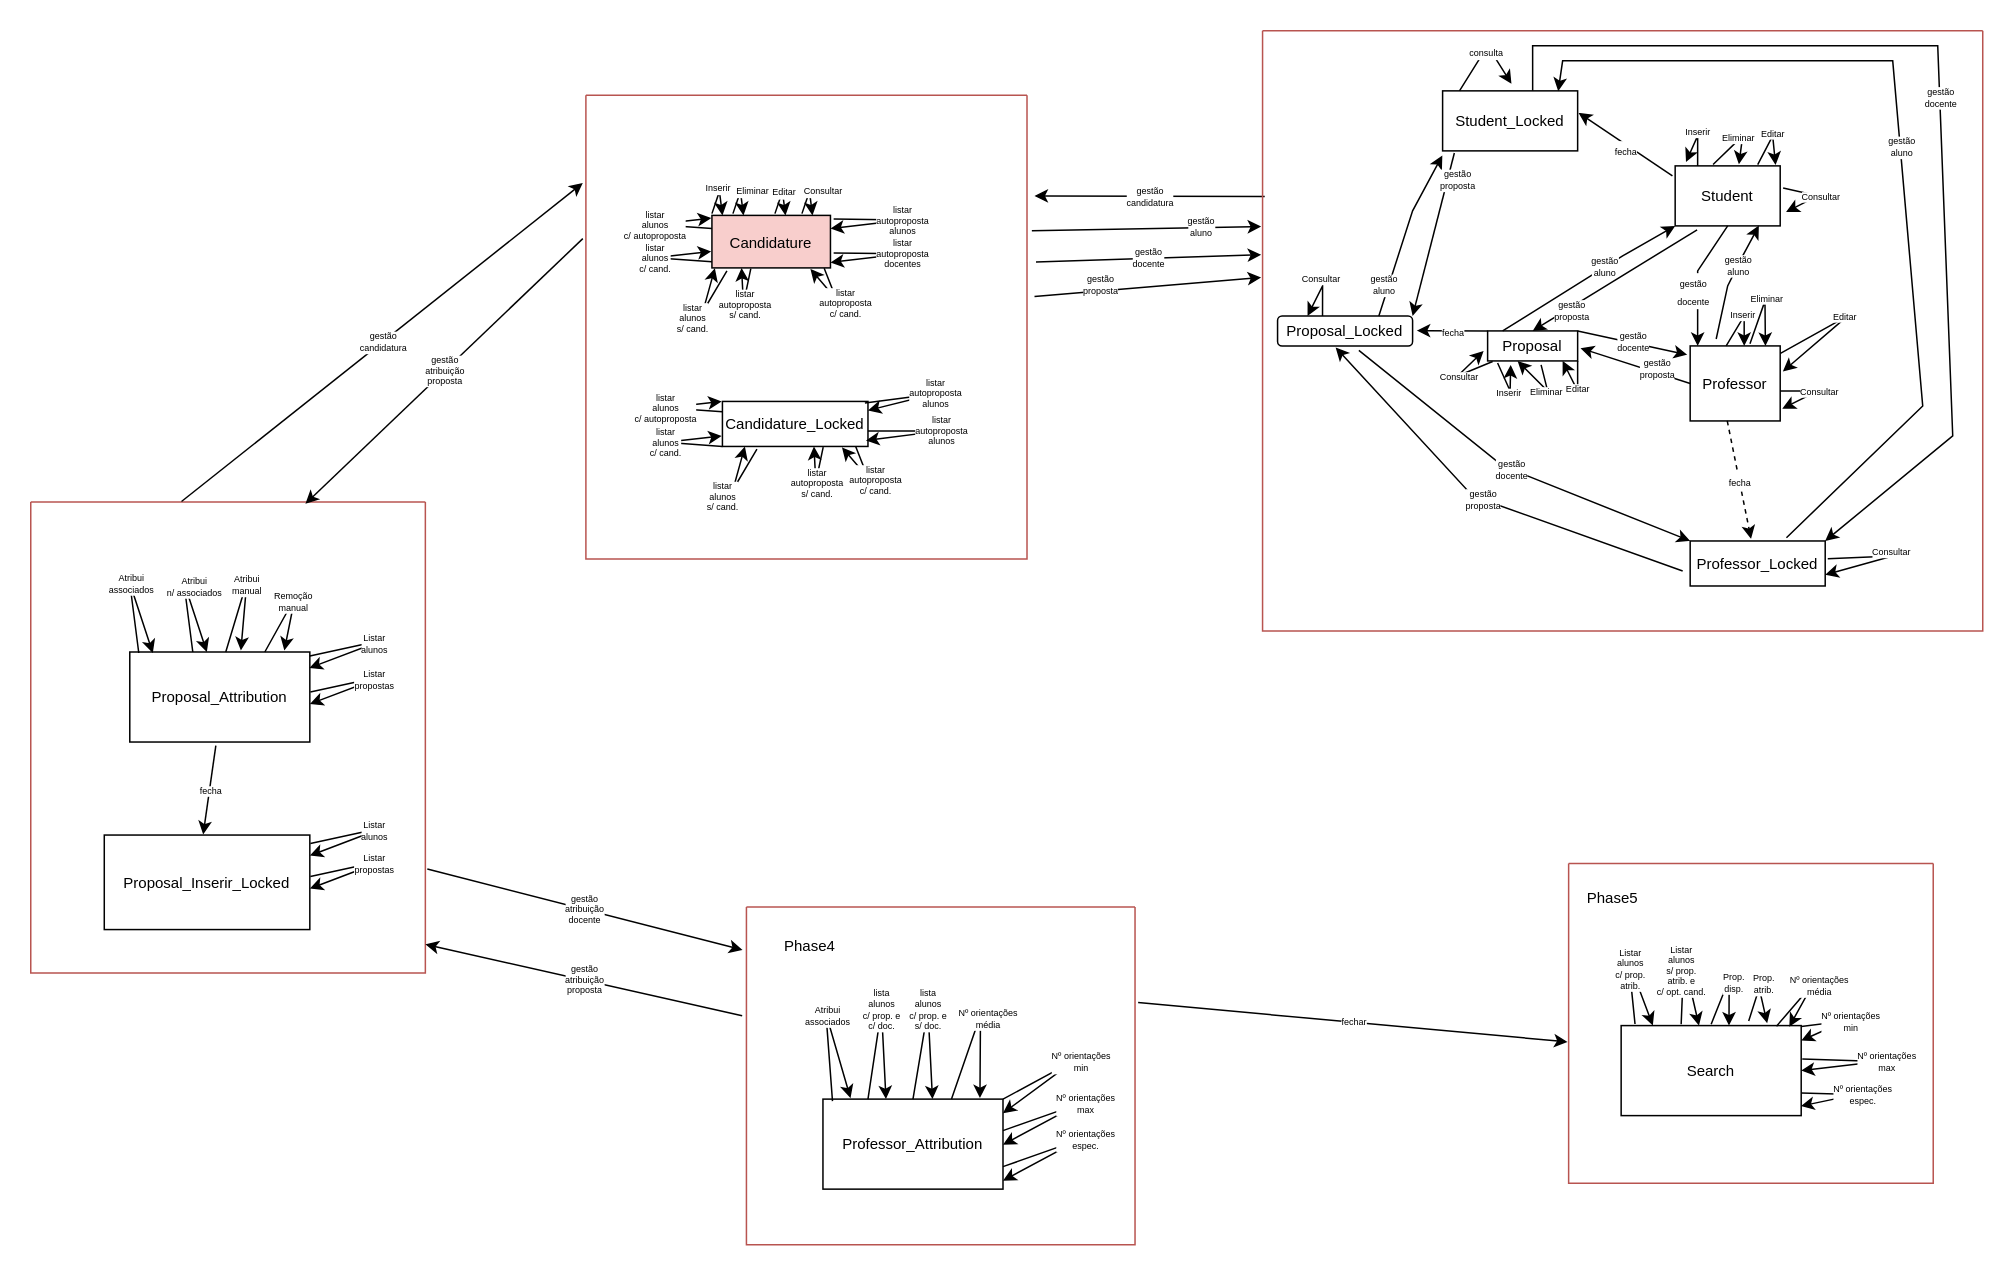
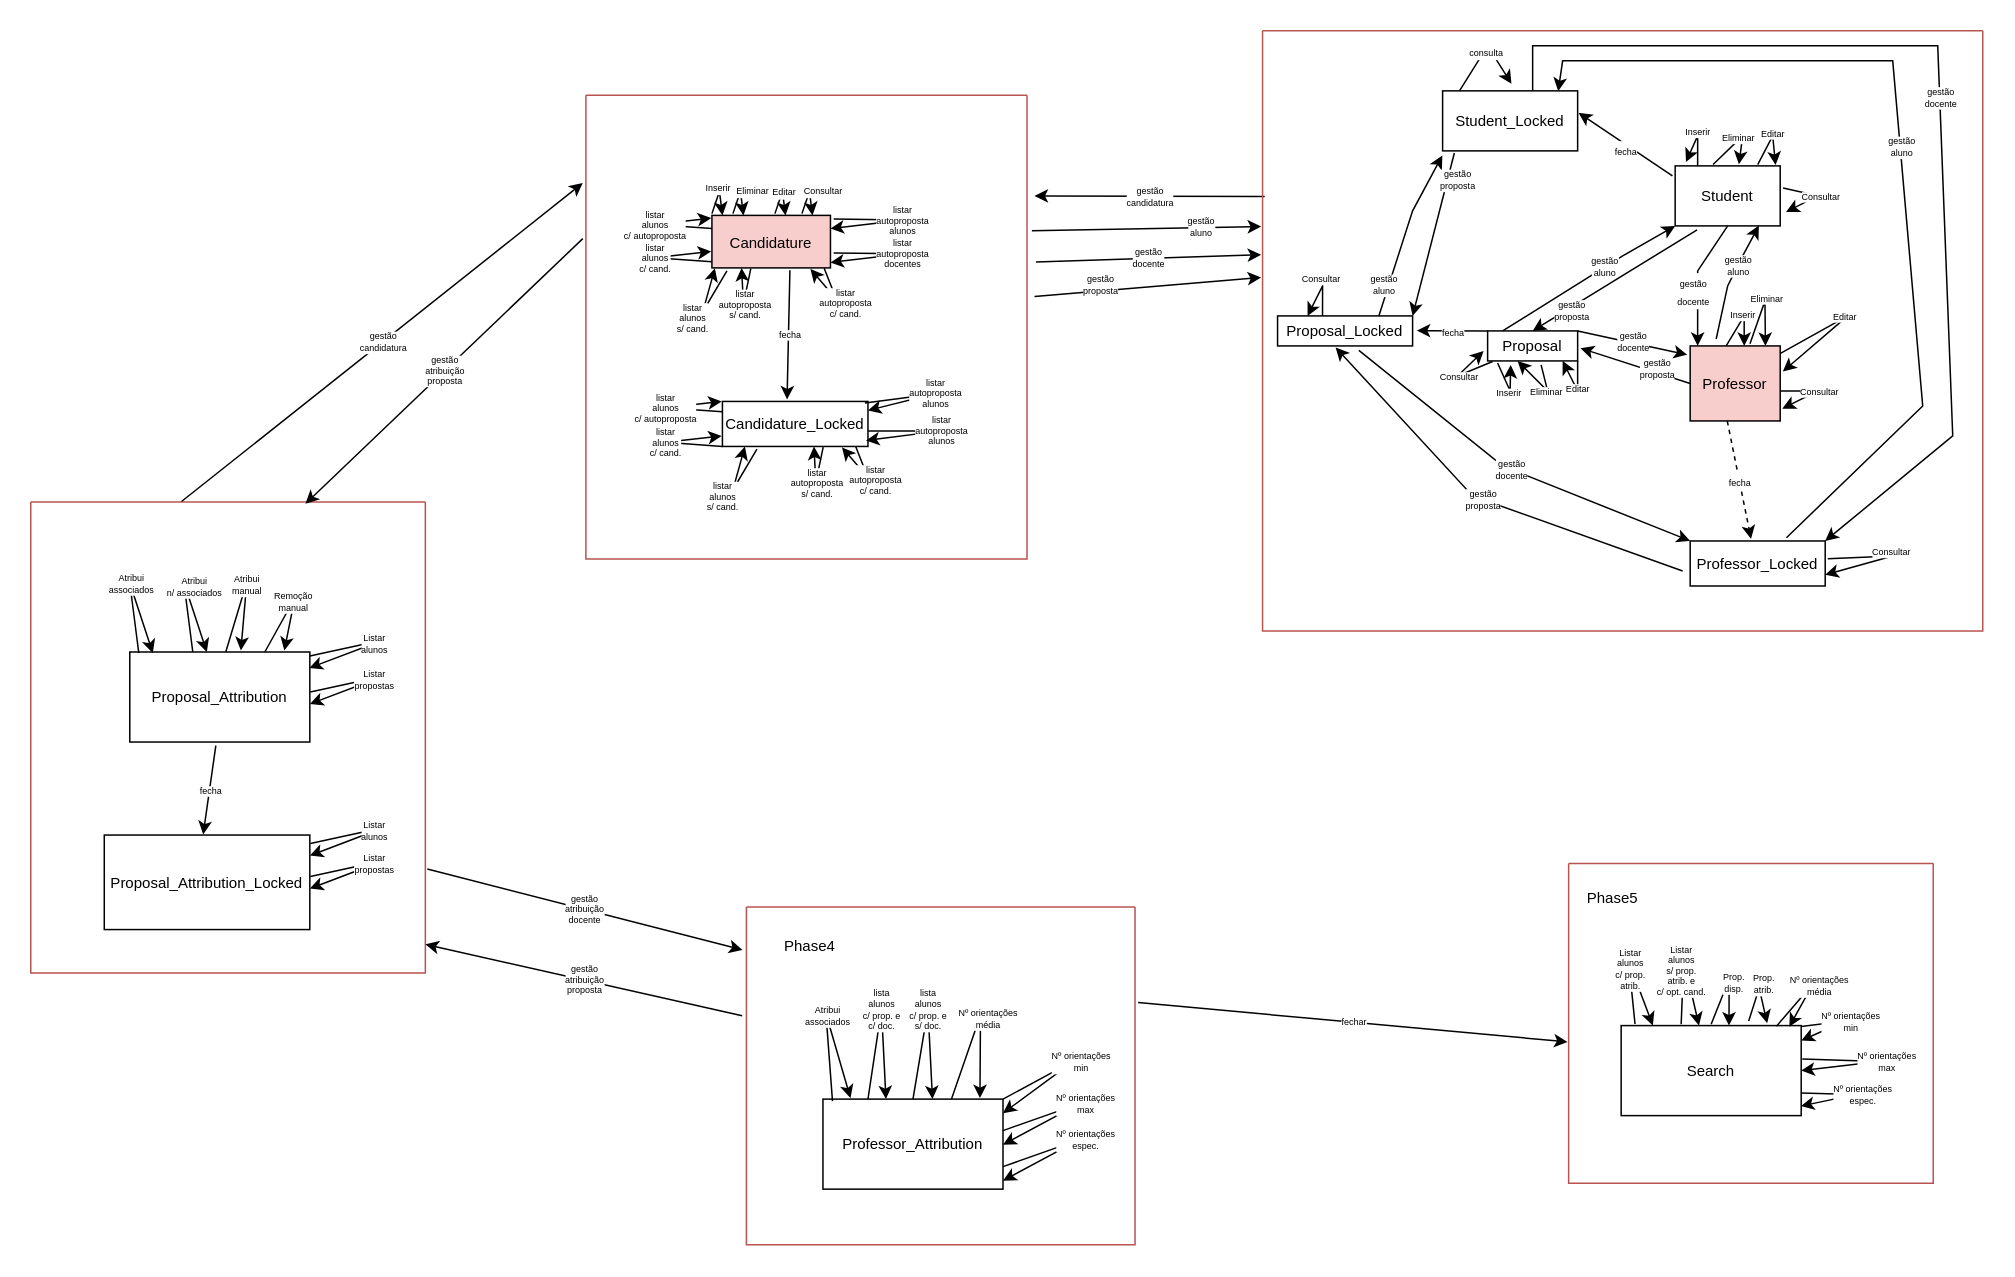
none -> (788, 329)
(1345, 331) -> (1345, 331)
(1735, 383) -> (1735, 383)
(207, 883) -> (207, 883)
